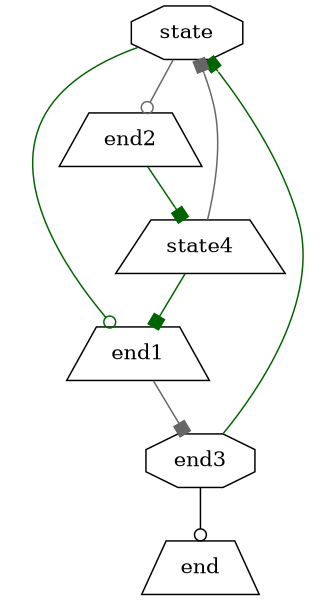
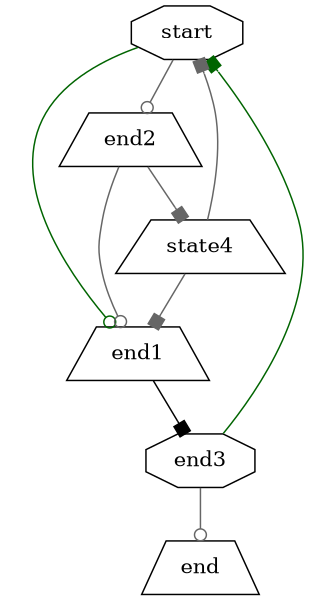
(187, 33) -> (187, 33)
(161, 187) -> (161, 187)
none -> (99, 242)
(173, 294) -> (173, 294)
(165, 401) -> (165, 401)
(200, 508) -> (200, 508)
